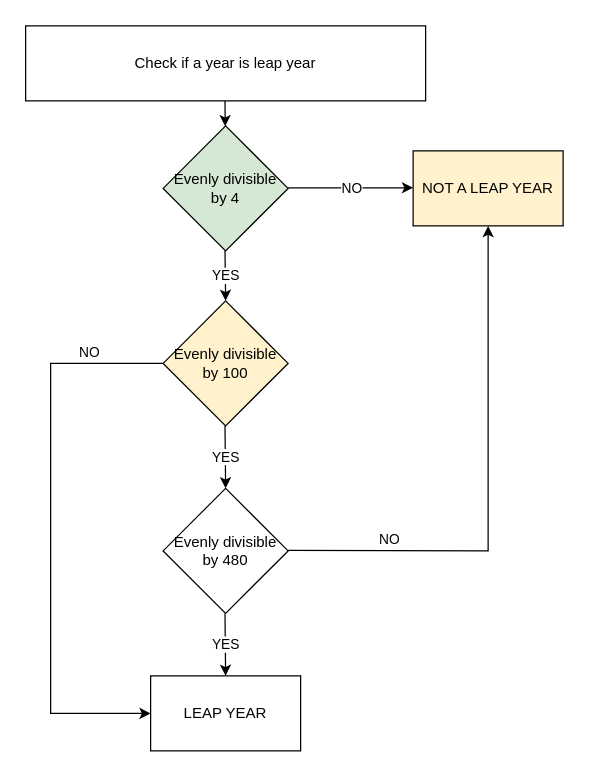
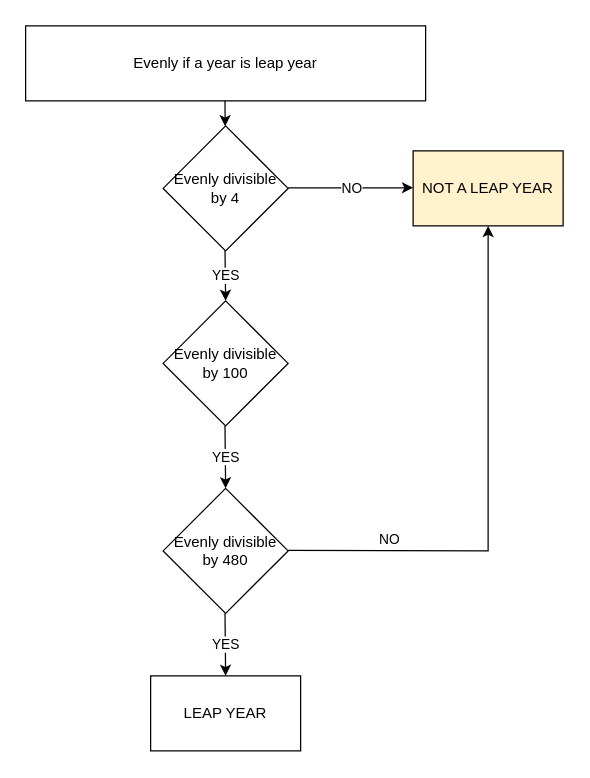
(226, 63) -> (226, 63)
(226, 188) -> (226, 188)
(226, 363) -> (226, 363)
(51, 528) -> none
